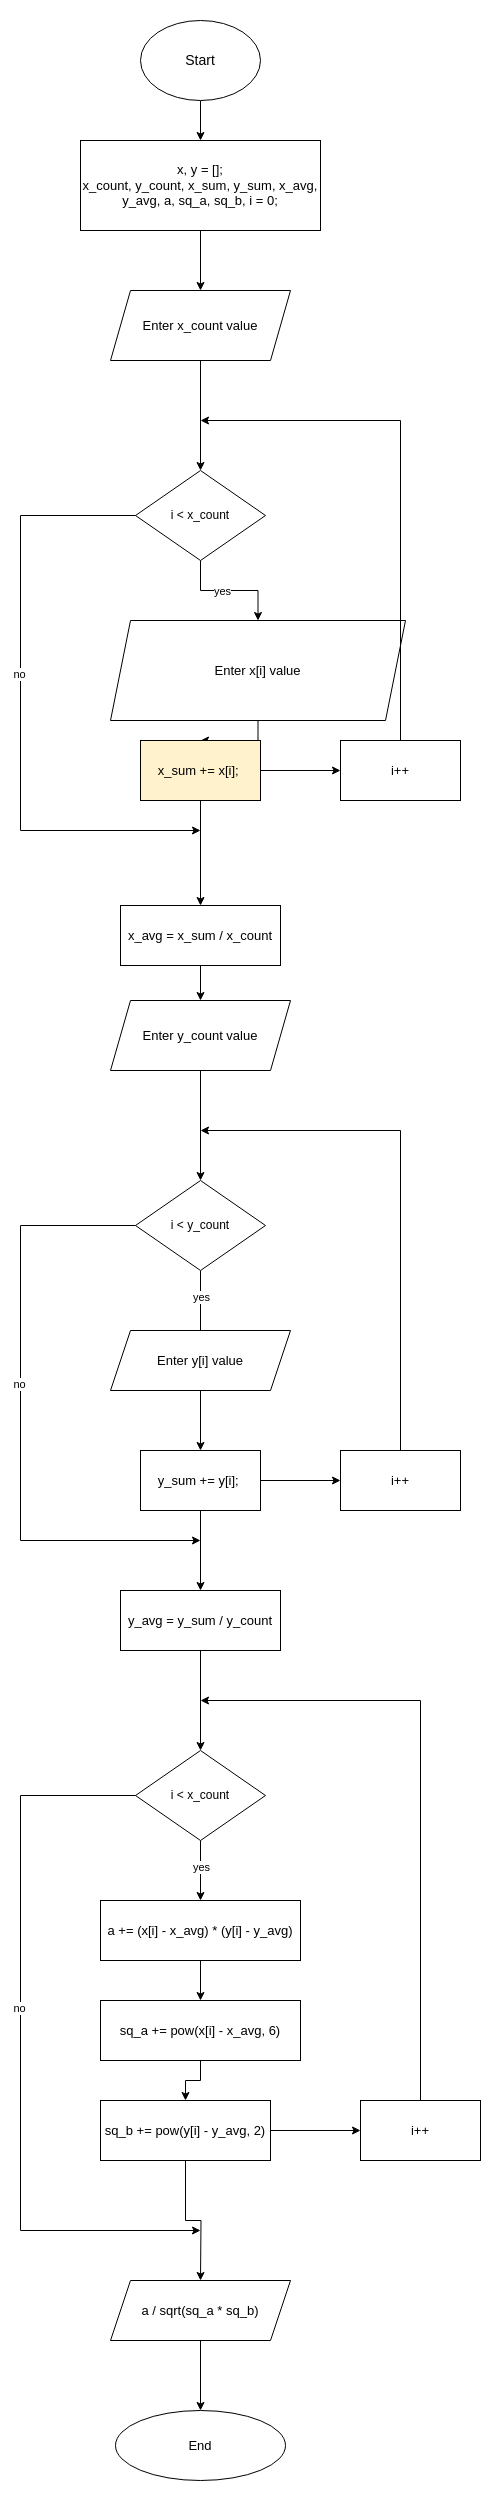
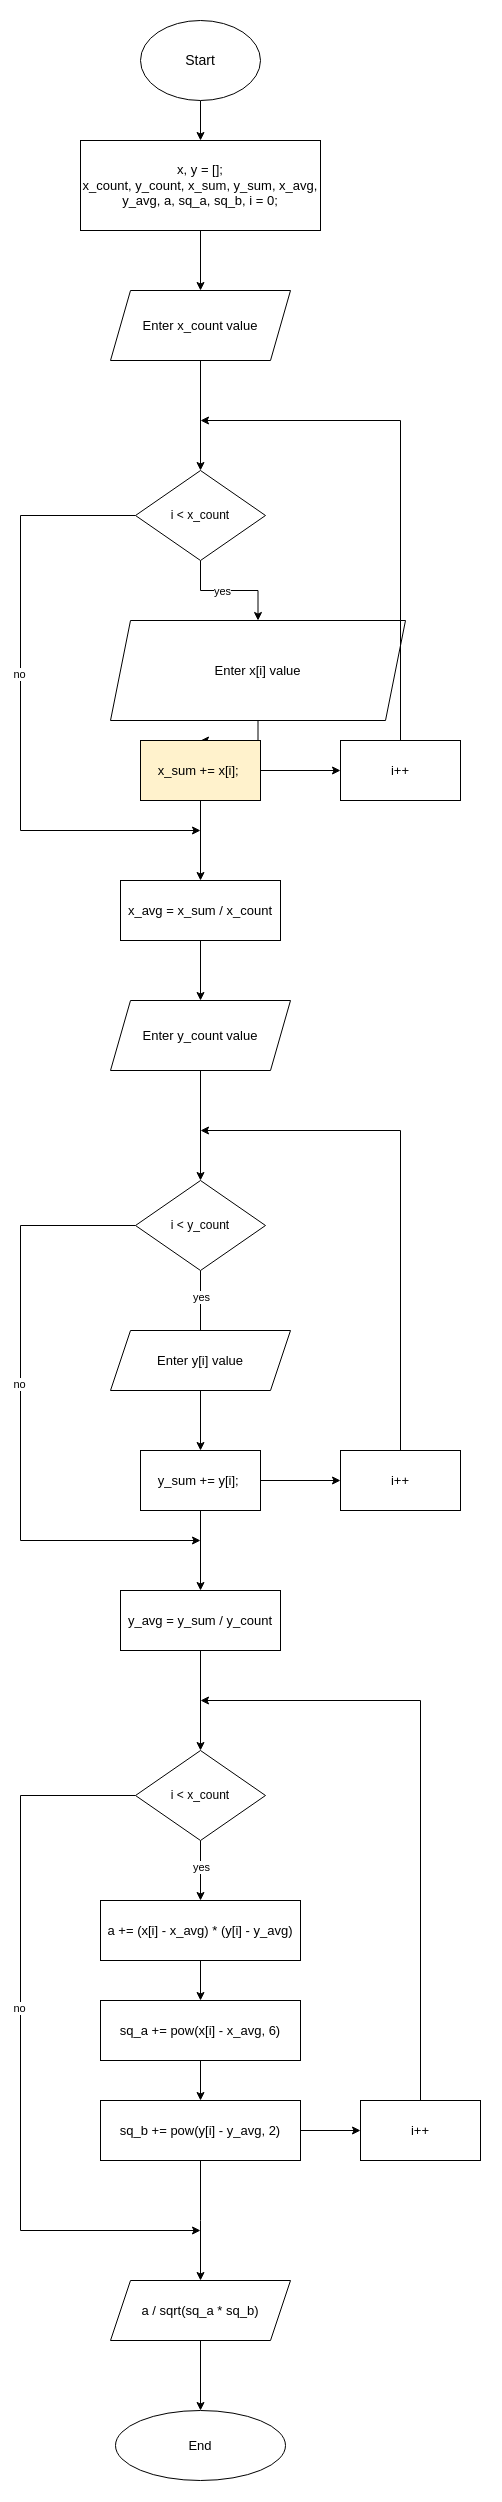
(201, 936) -> (201, 911)
(186, 2131) -> (201, 2131)
